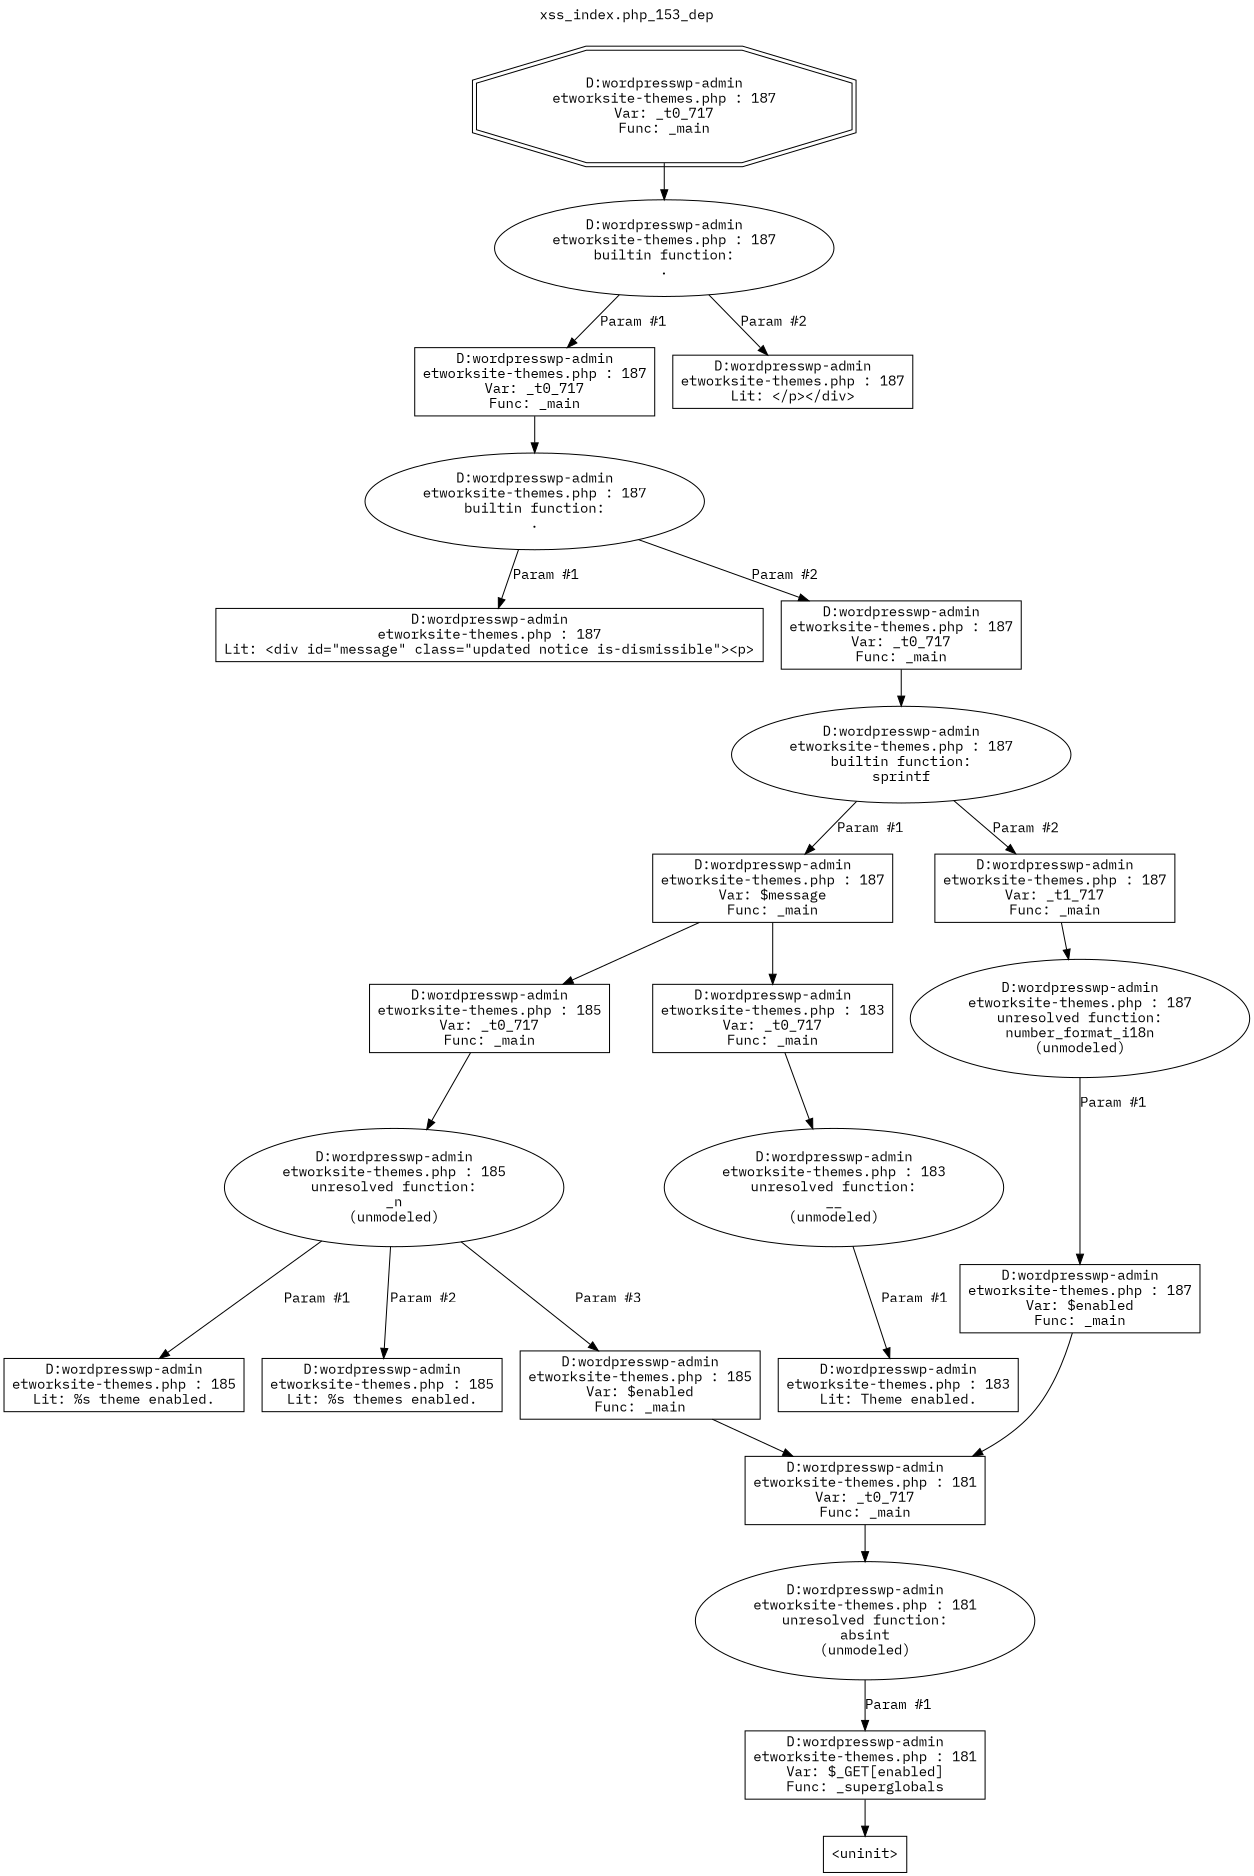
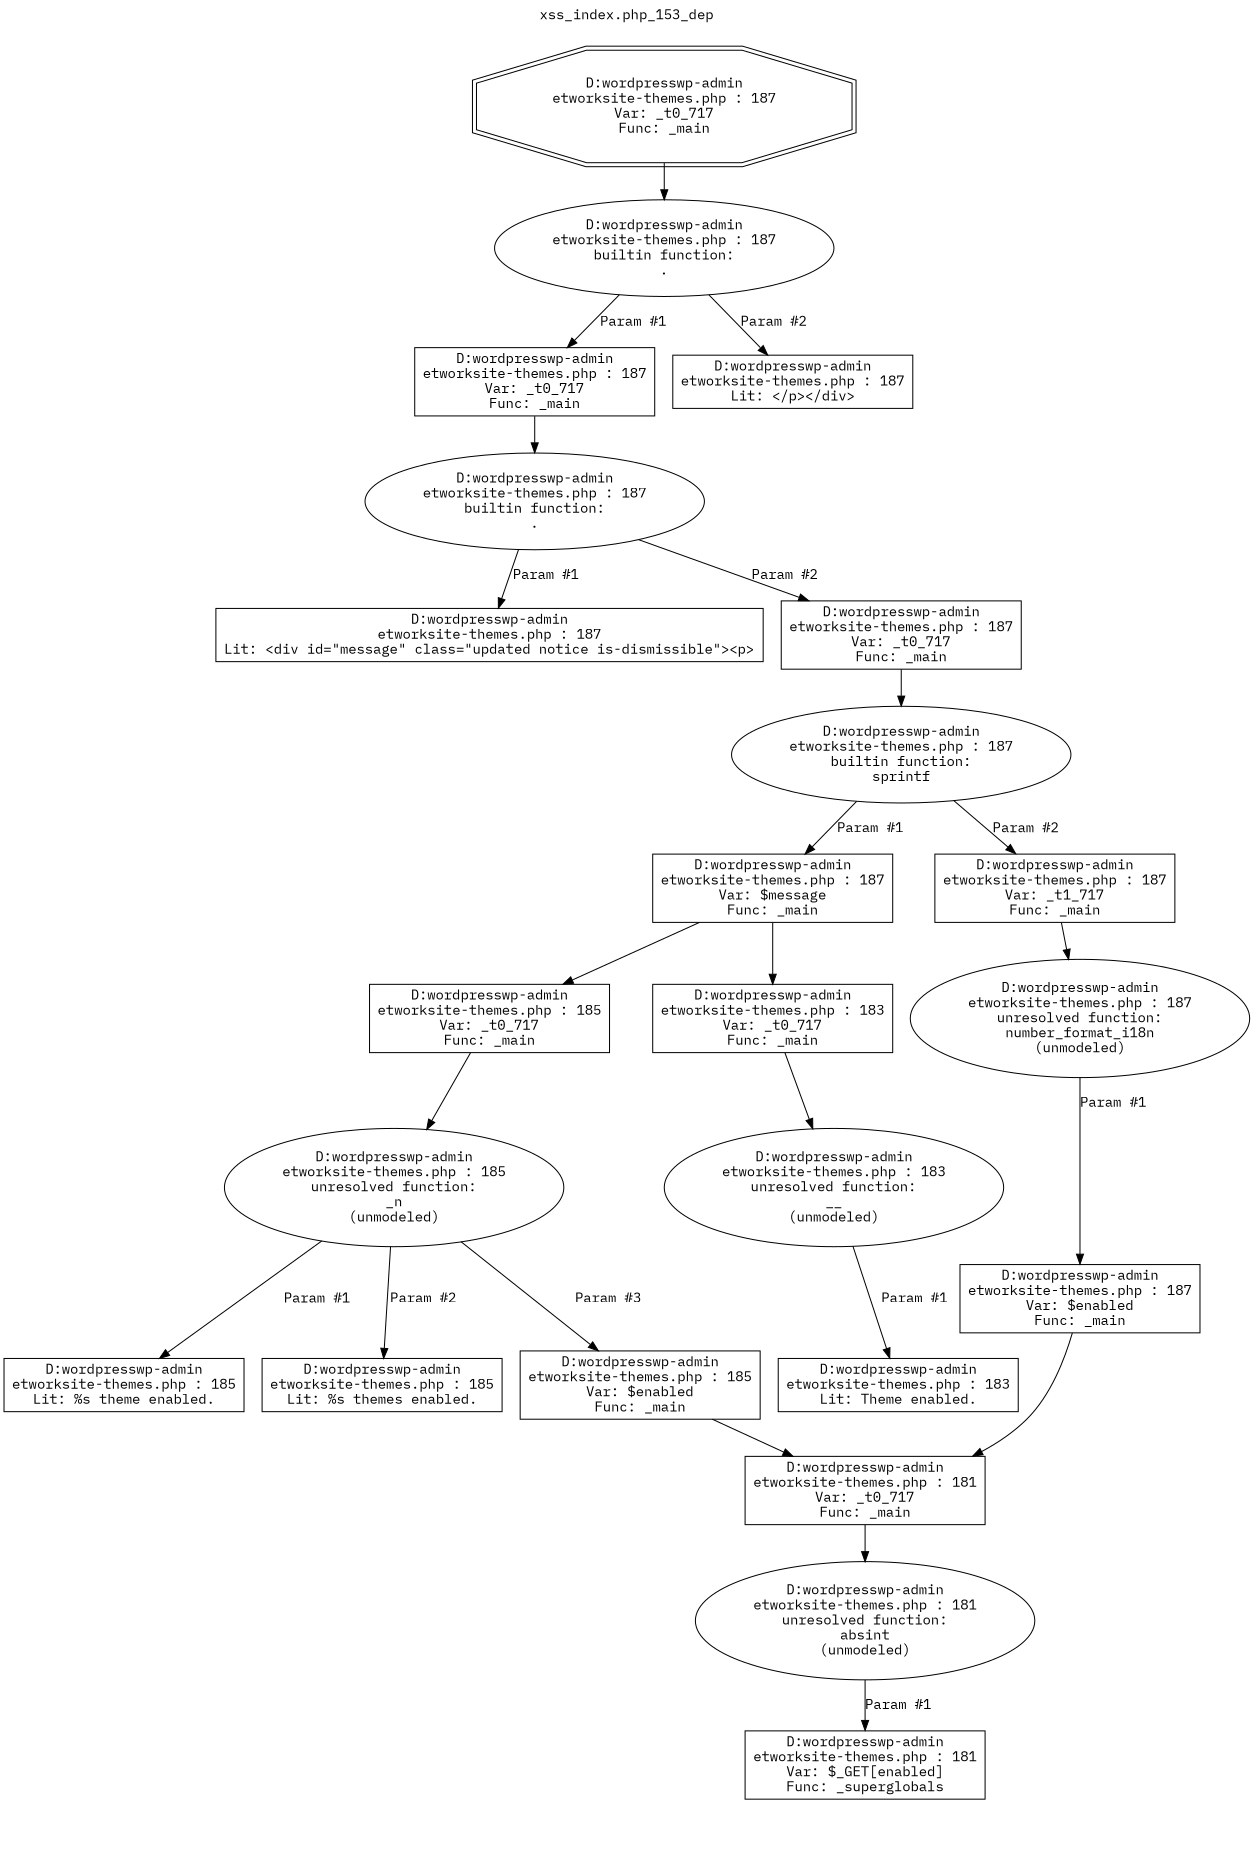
(865, 1854) -> none
